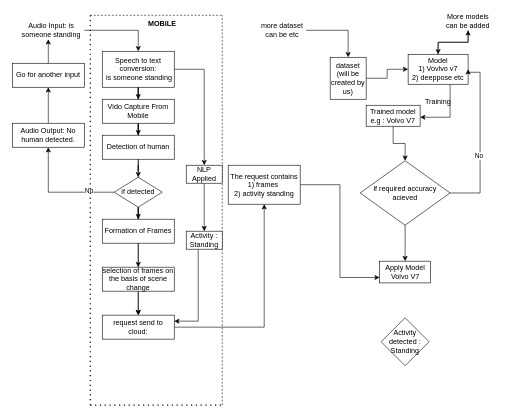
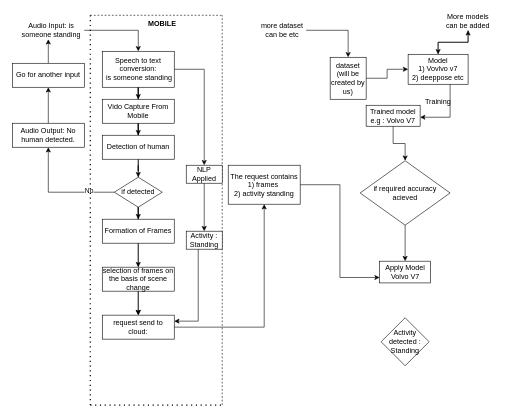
(477, 72) -> none
